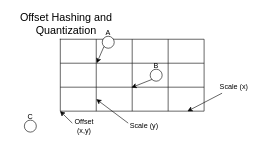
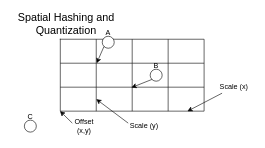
(66, 24) -> (66, 24)
